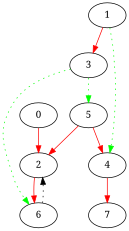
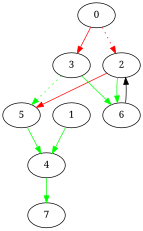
(99, 37) -> (86, 37)
(116, 87) -> (61, 137)
(6, 118) -> (94, 88)
(39, 137) -> (107, 37)
(97, 137) -> (32, 137)
(66, 138) -> (75, 89)
(34, 187) -> (117, 87)
(107, 187) -> (47, 187)
(43, 194) -> (126, 94)
